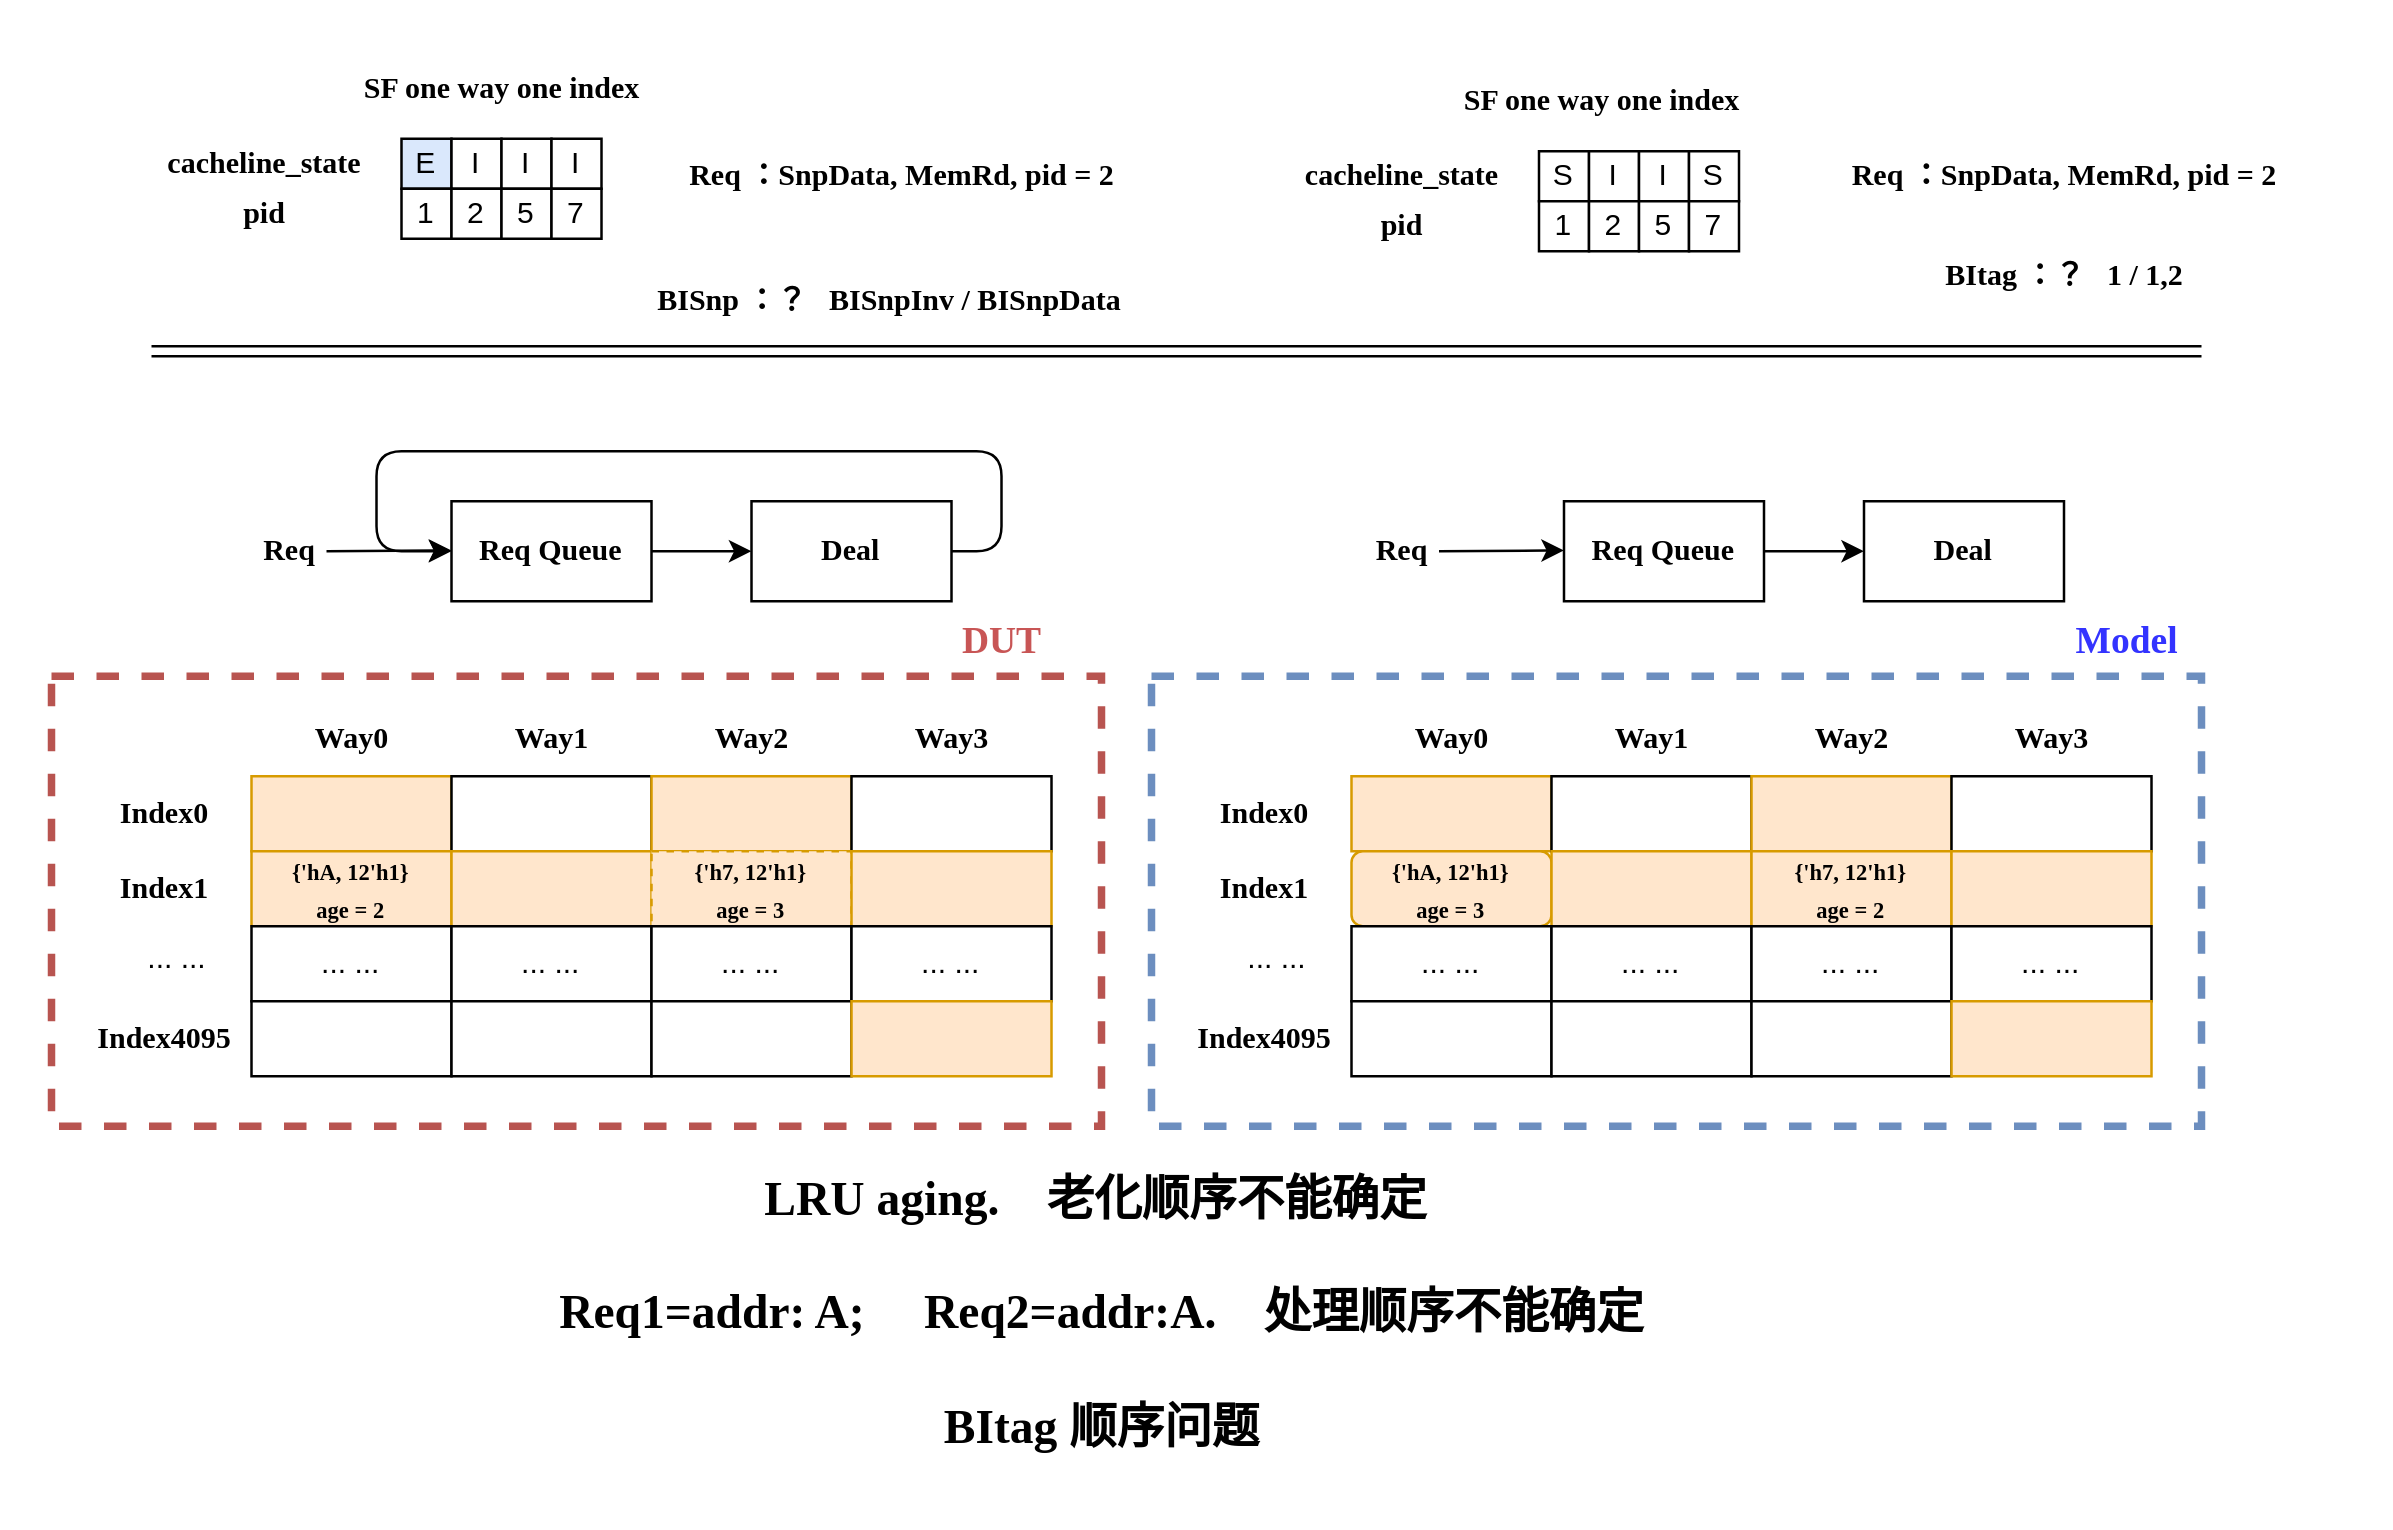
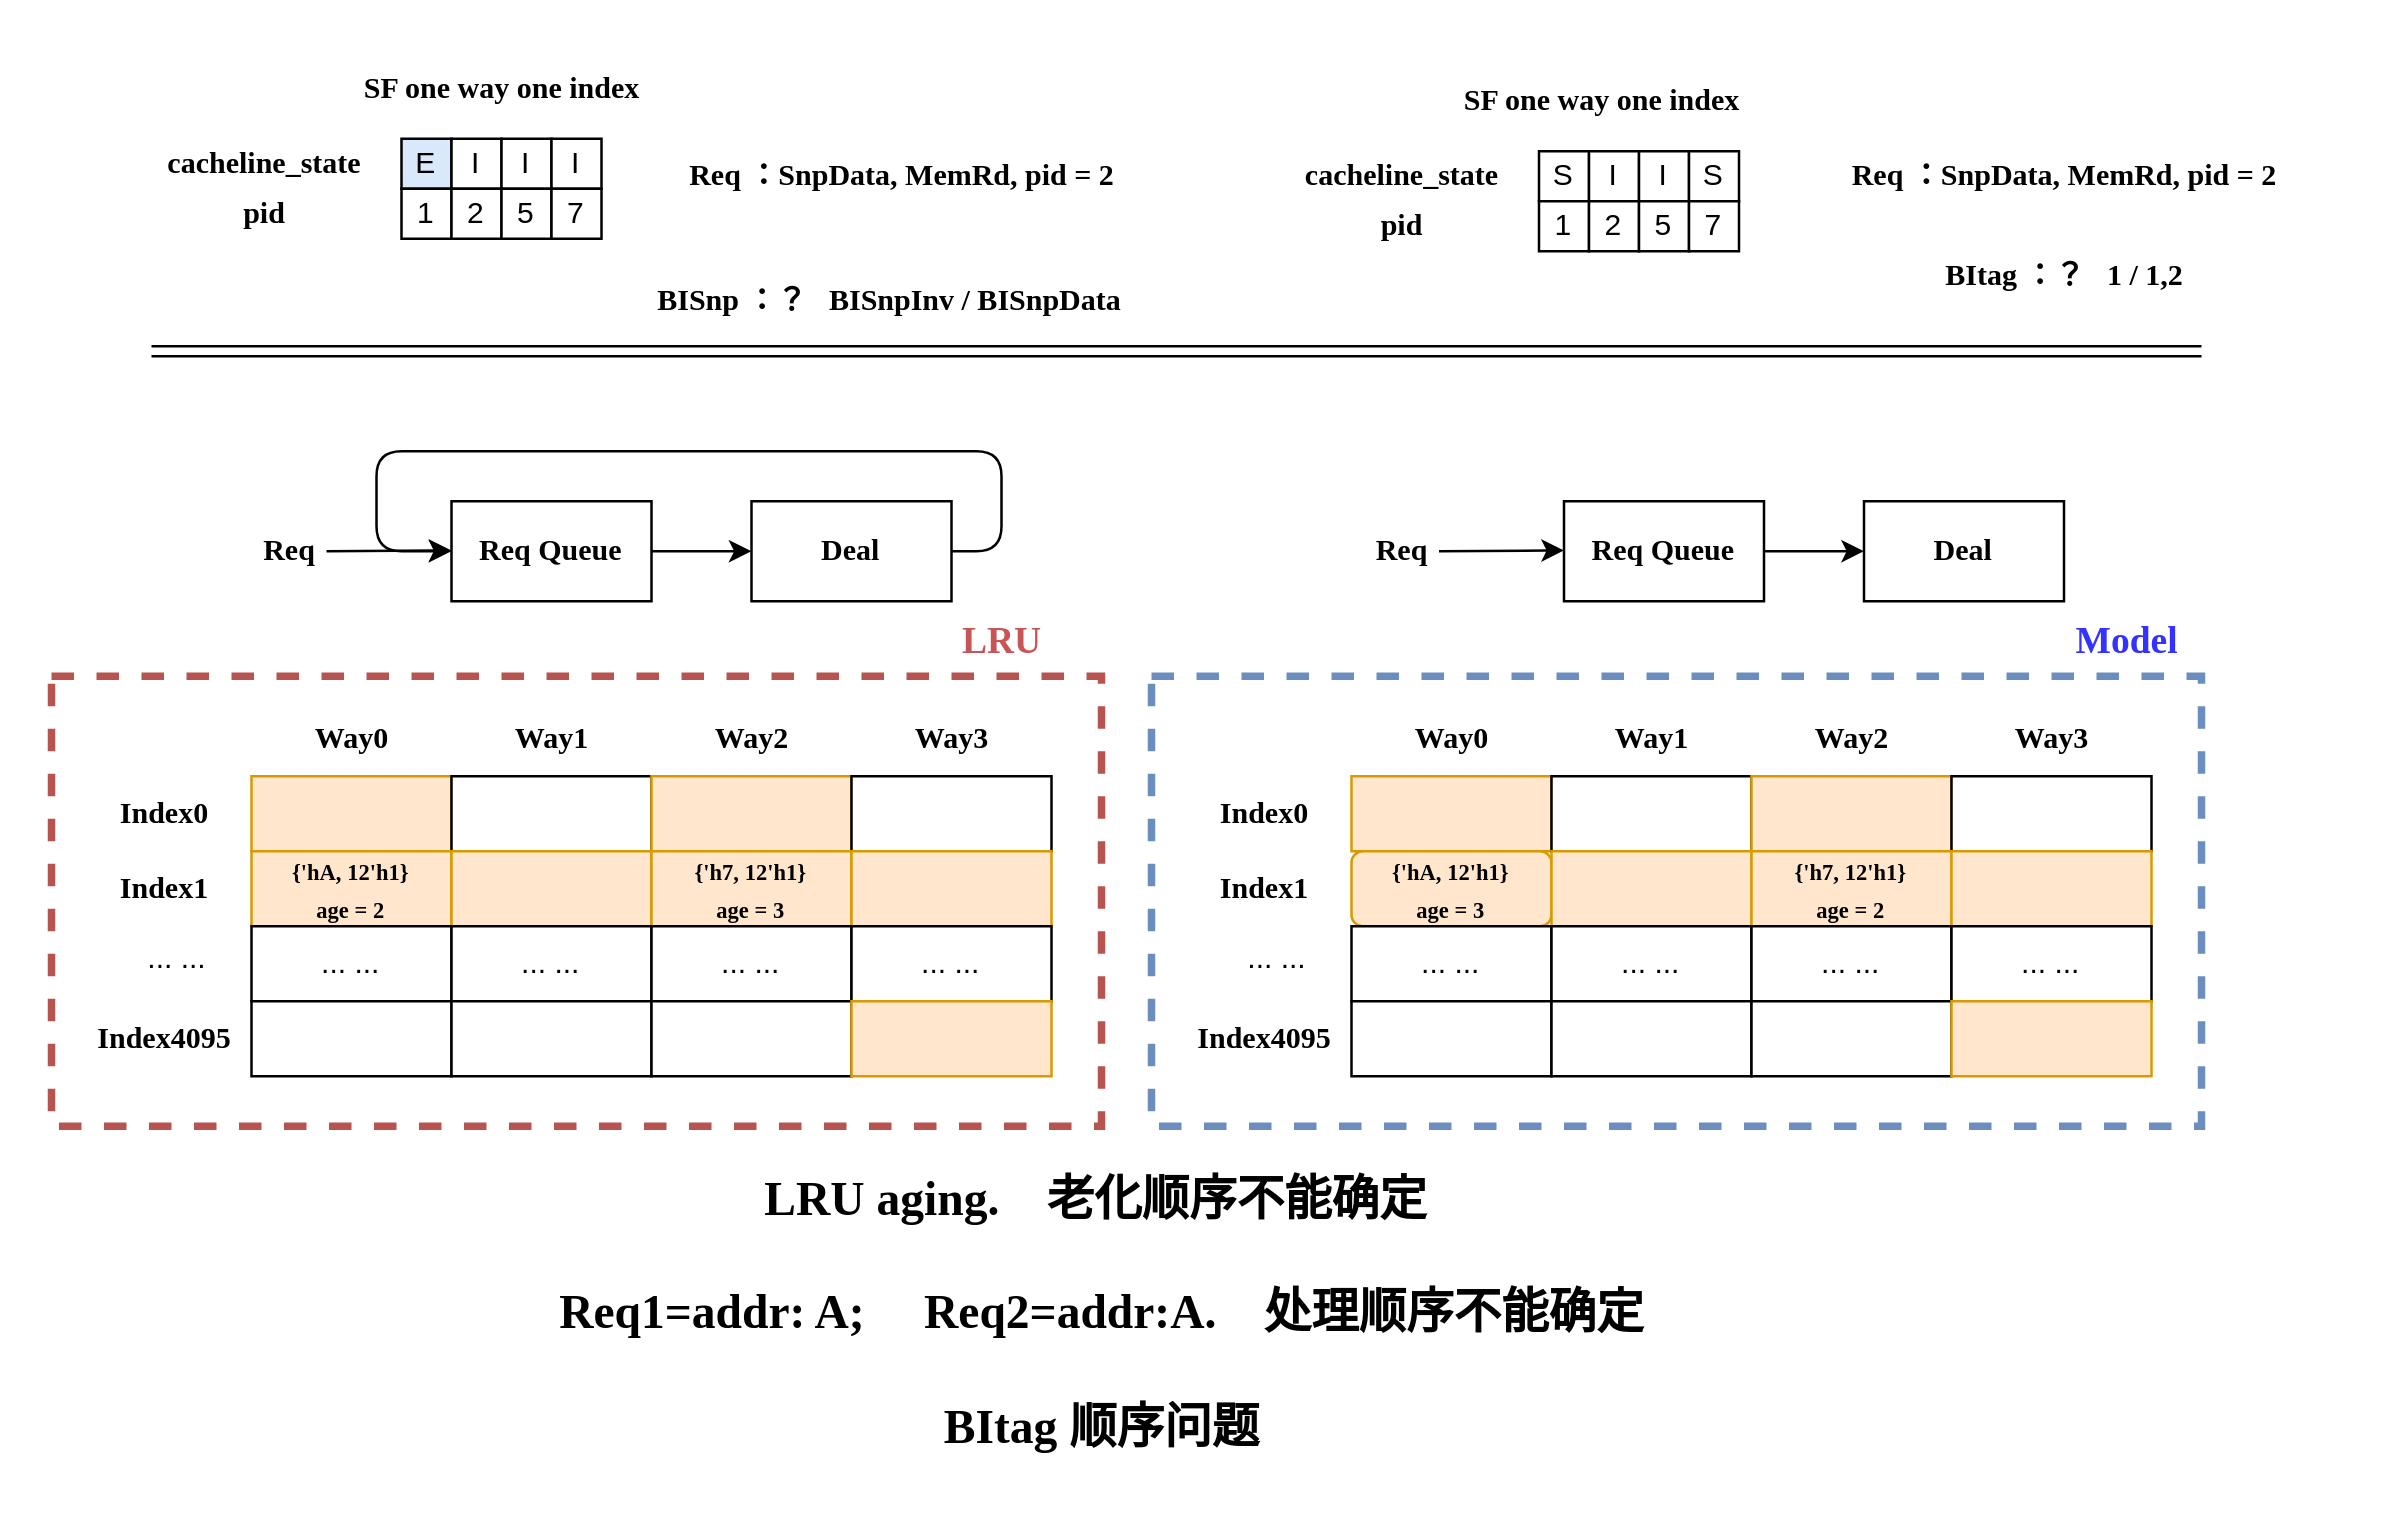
(1003, 639) -> (1003, 639)
(751, 889) -> (751, 889)
